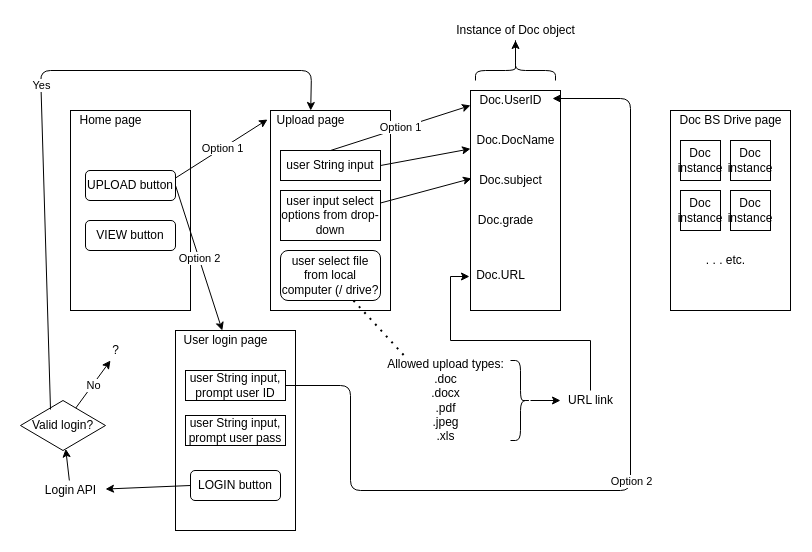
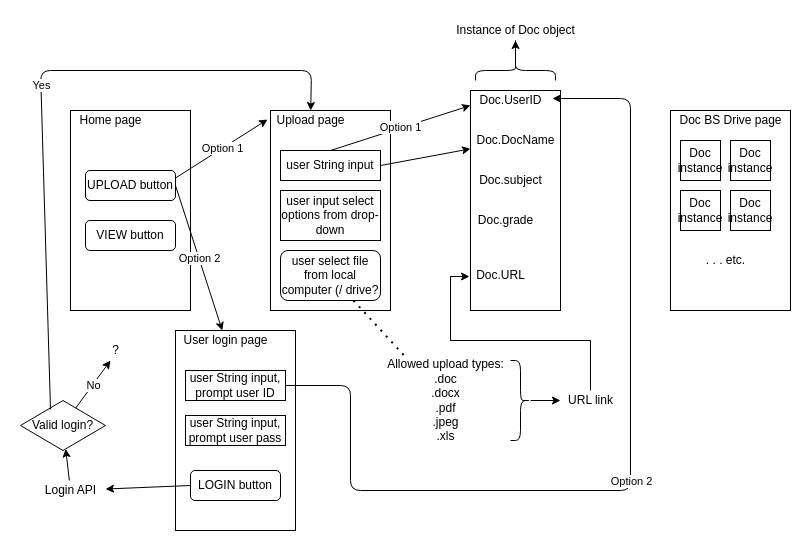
(422, 192) -> none
